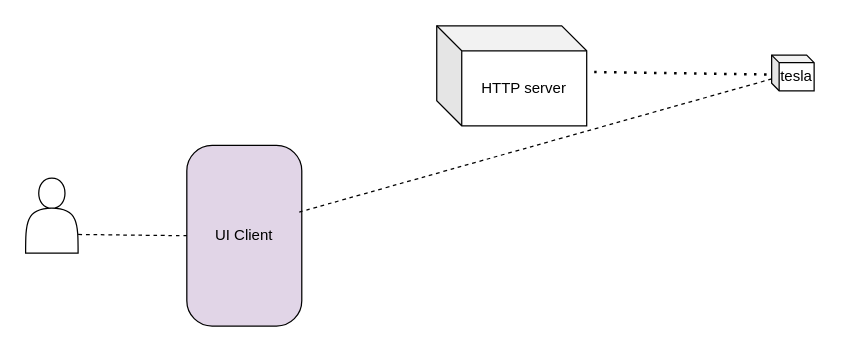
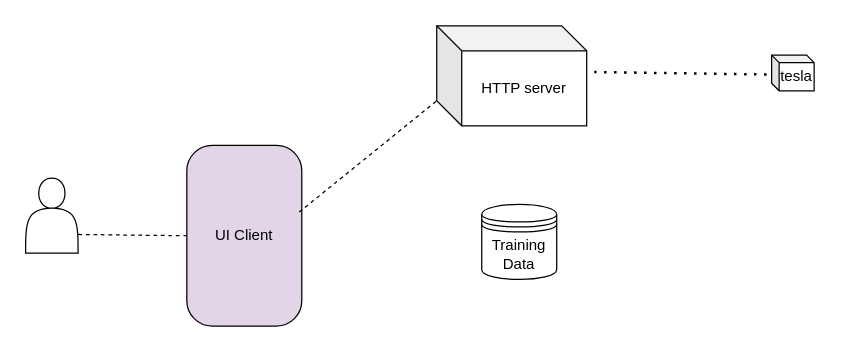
(537, 145) -> (369, 155)
none -> (519, 242)
